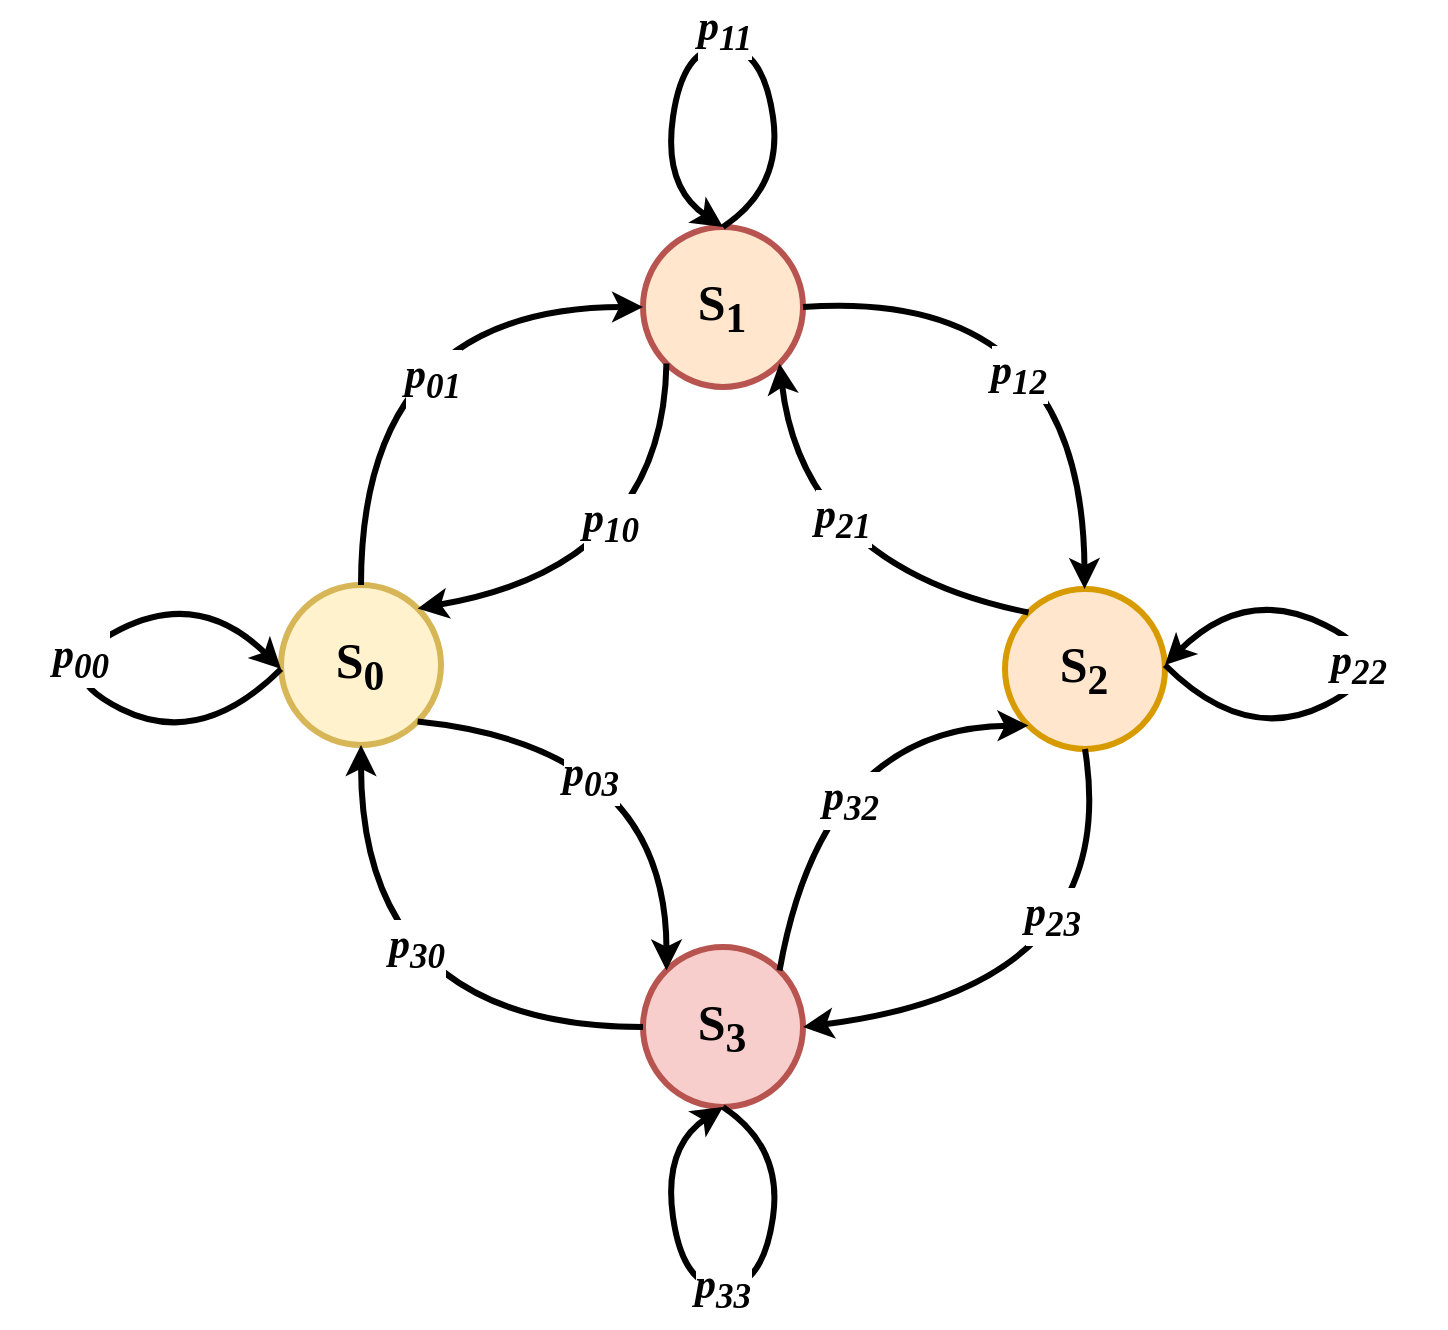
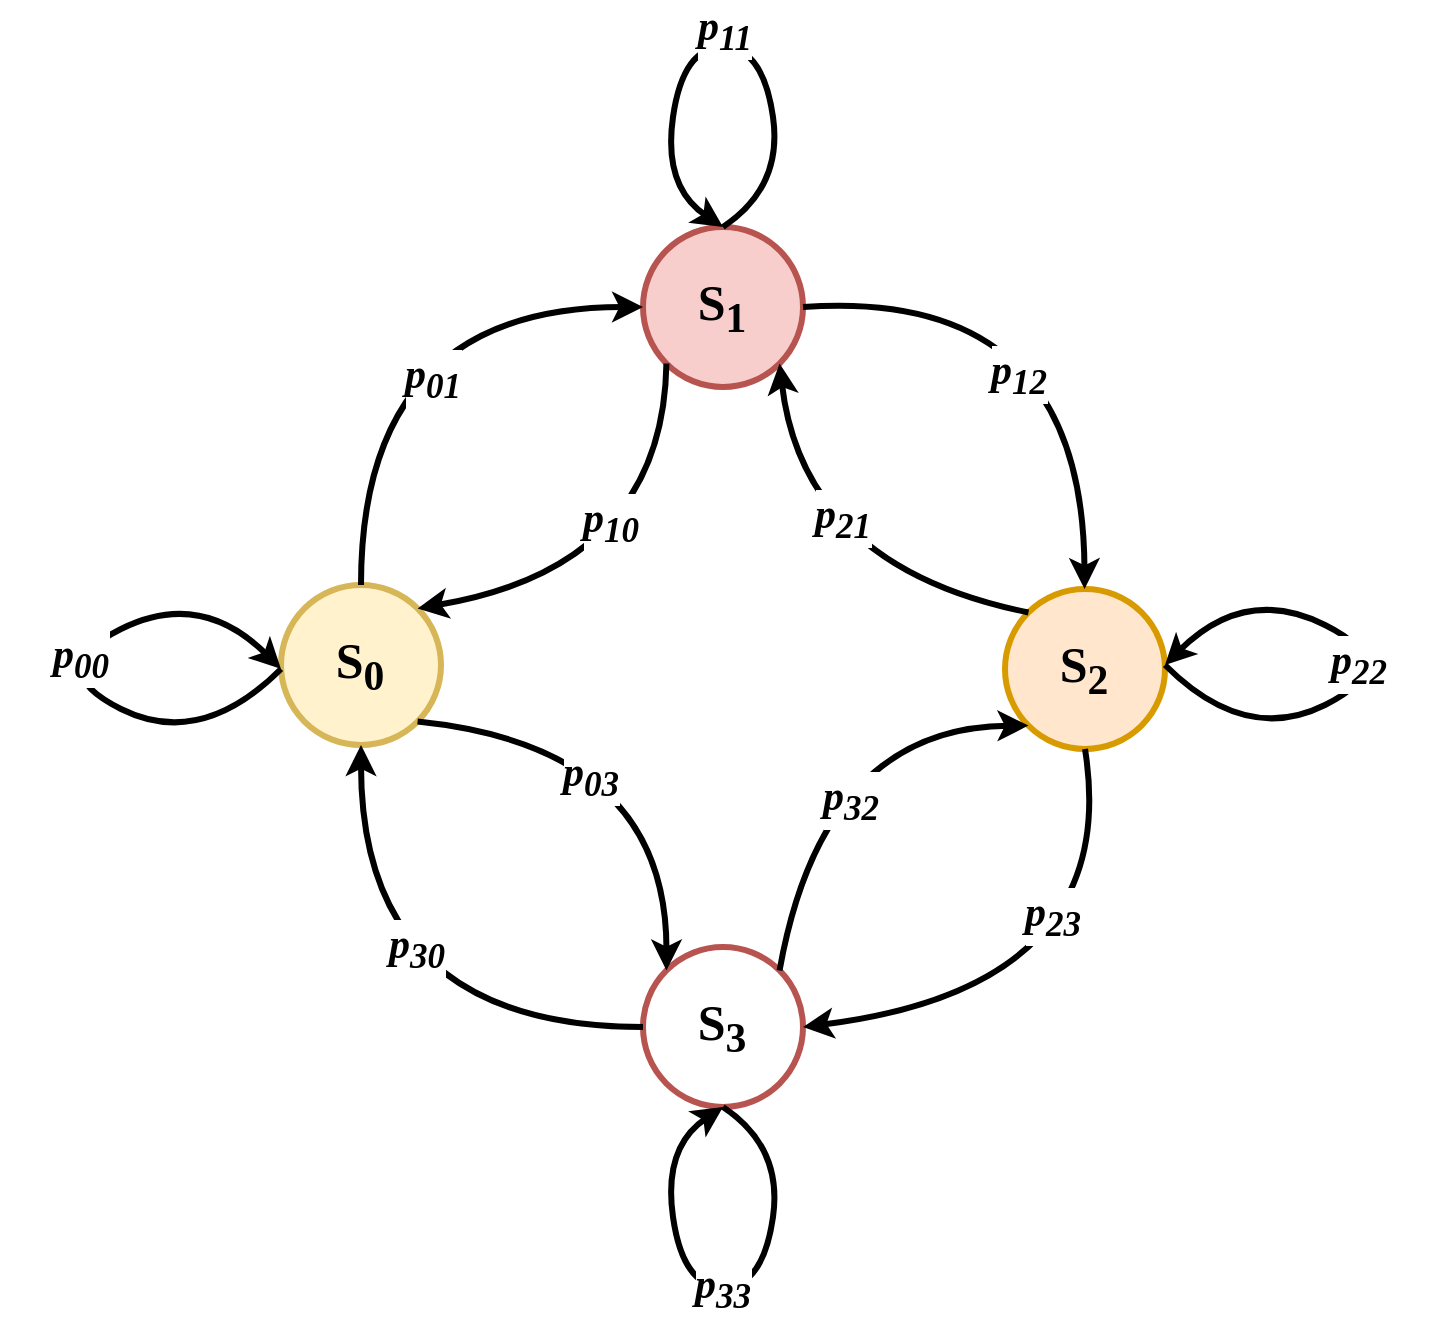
(723, 307) -> (723, 307)
(723, 1027) -> (723, 1027)
